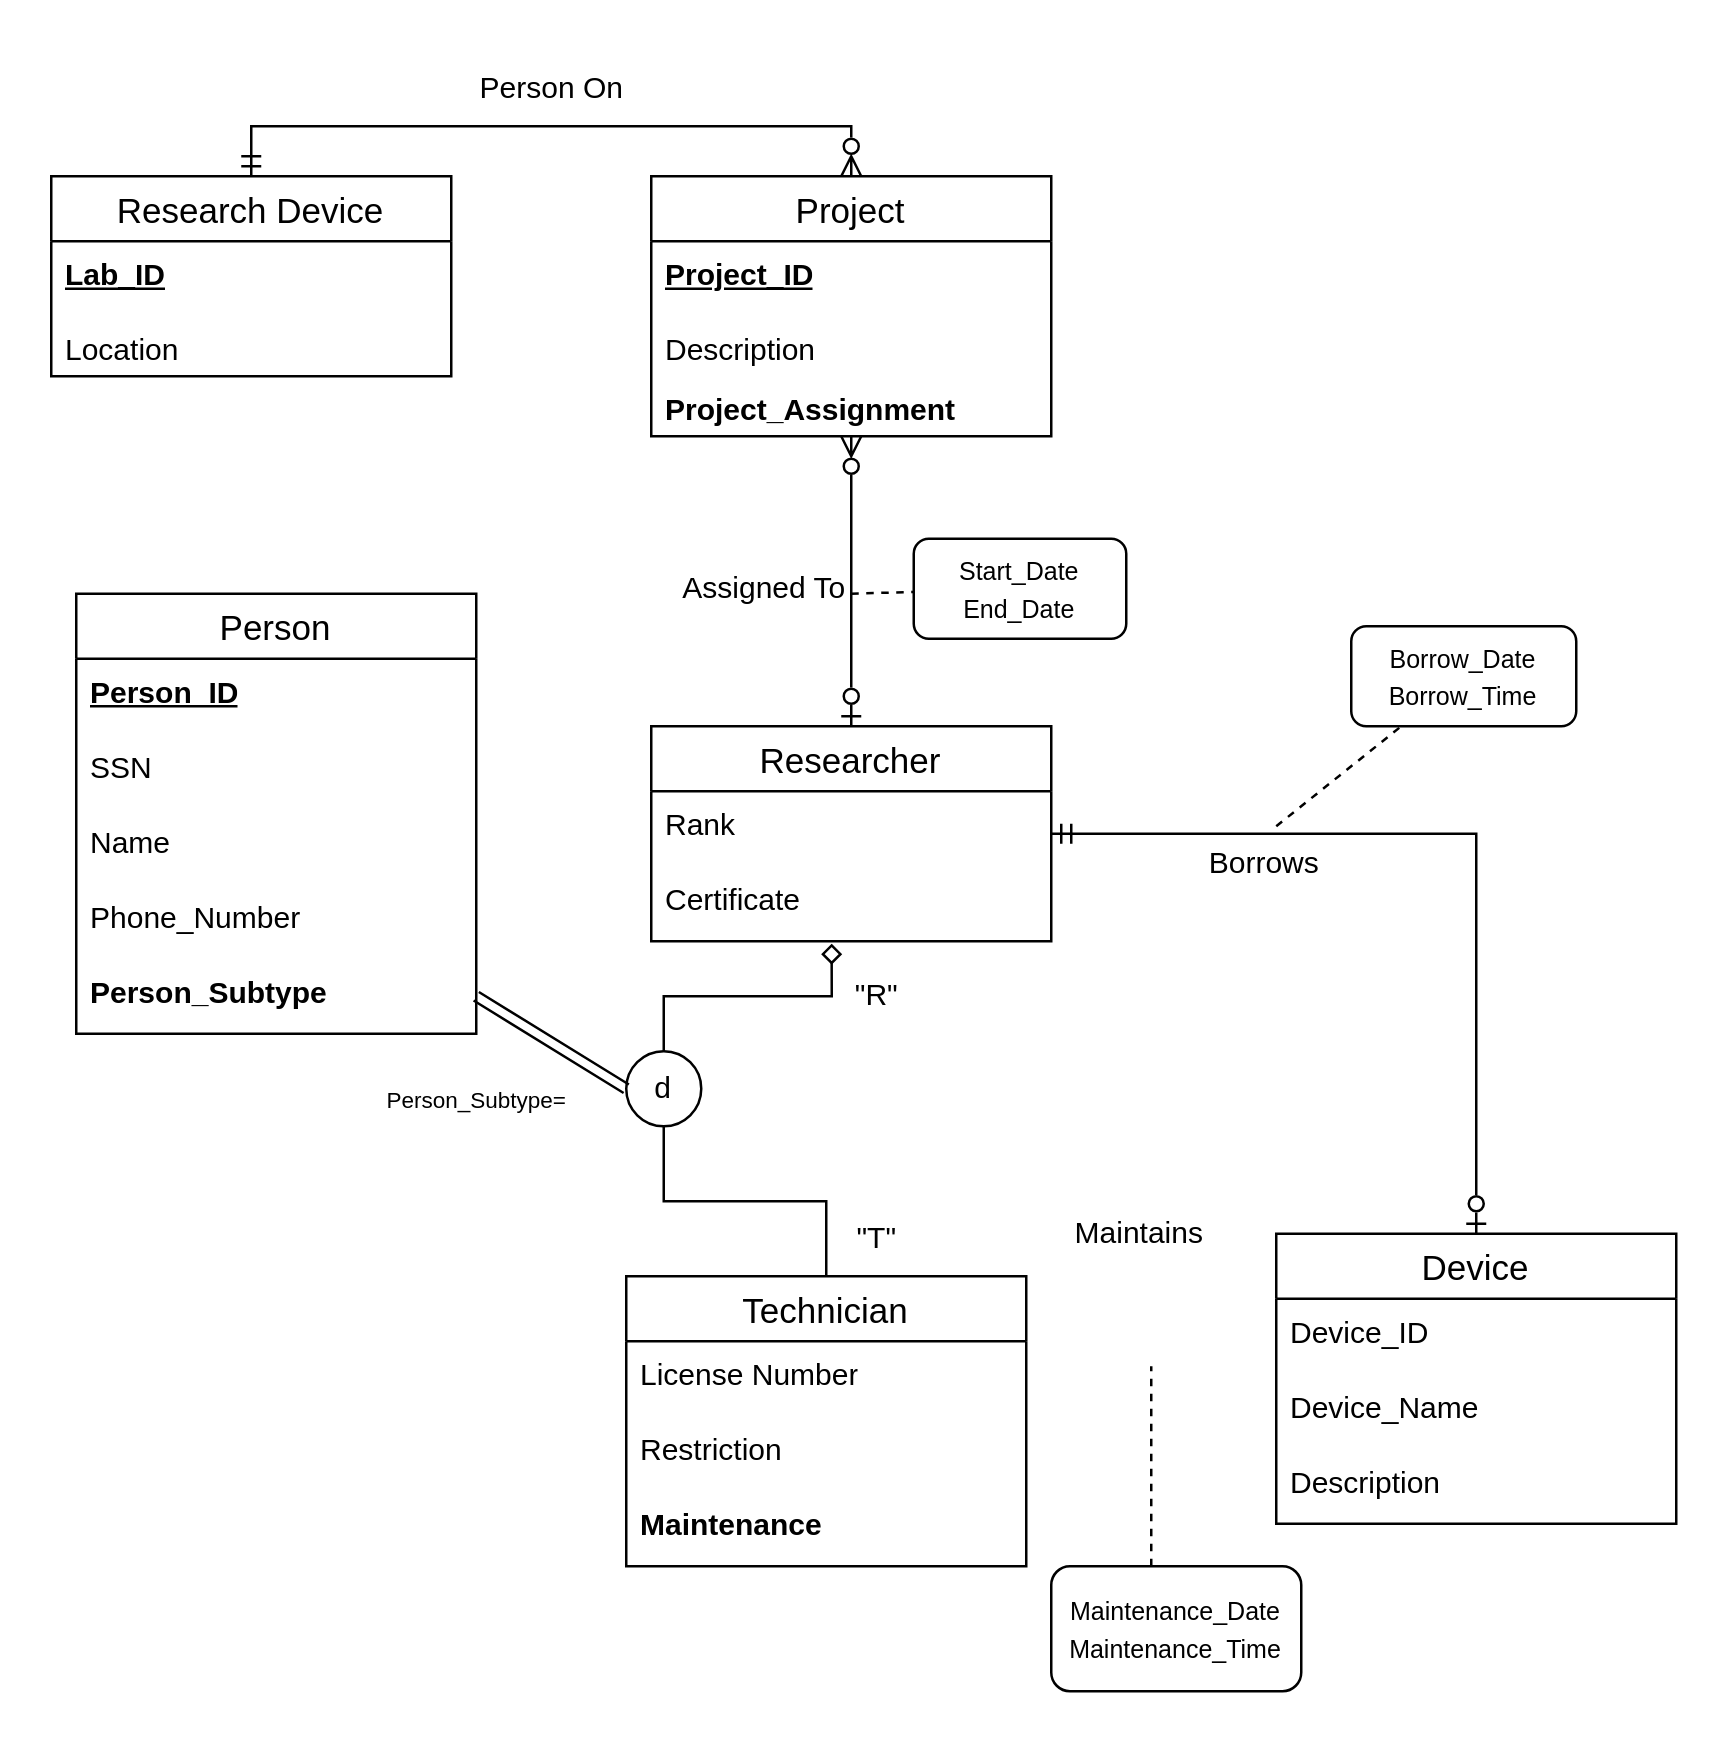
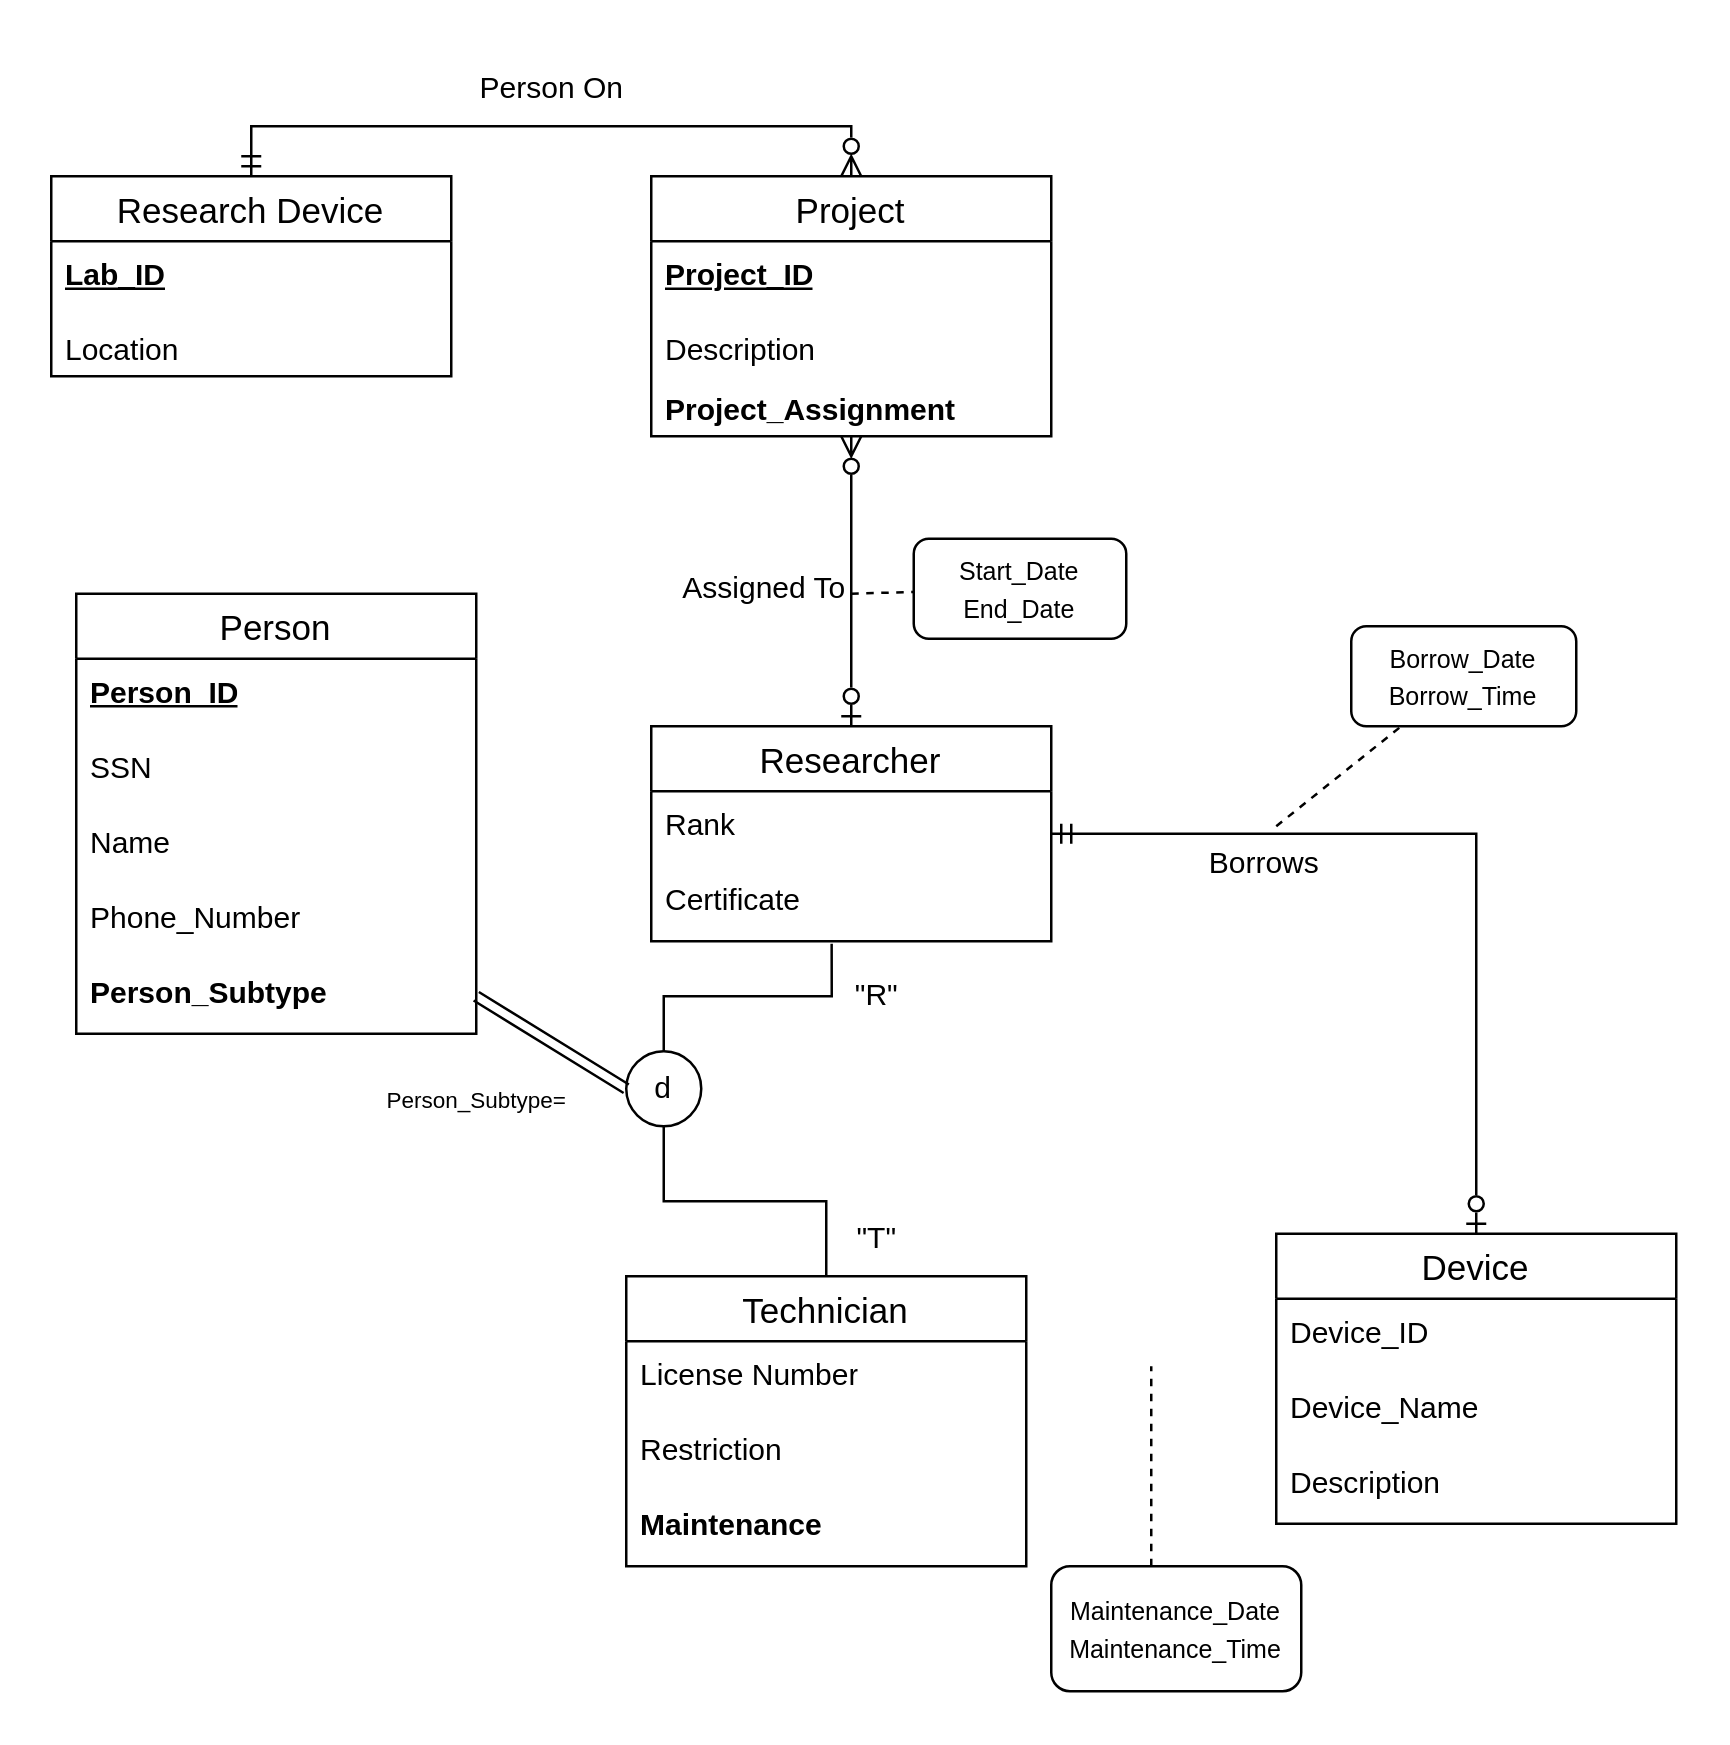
(832, 964) -> (832, 955)
(1139, 1234) -> none
